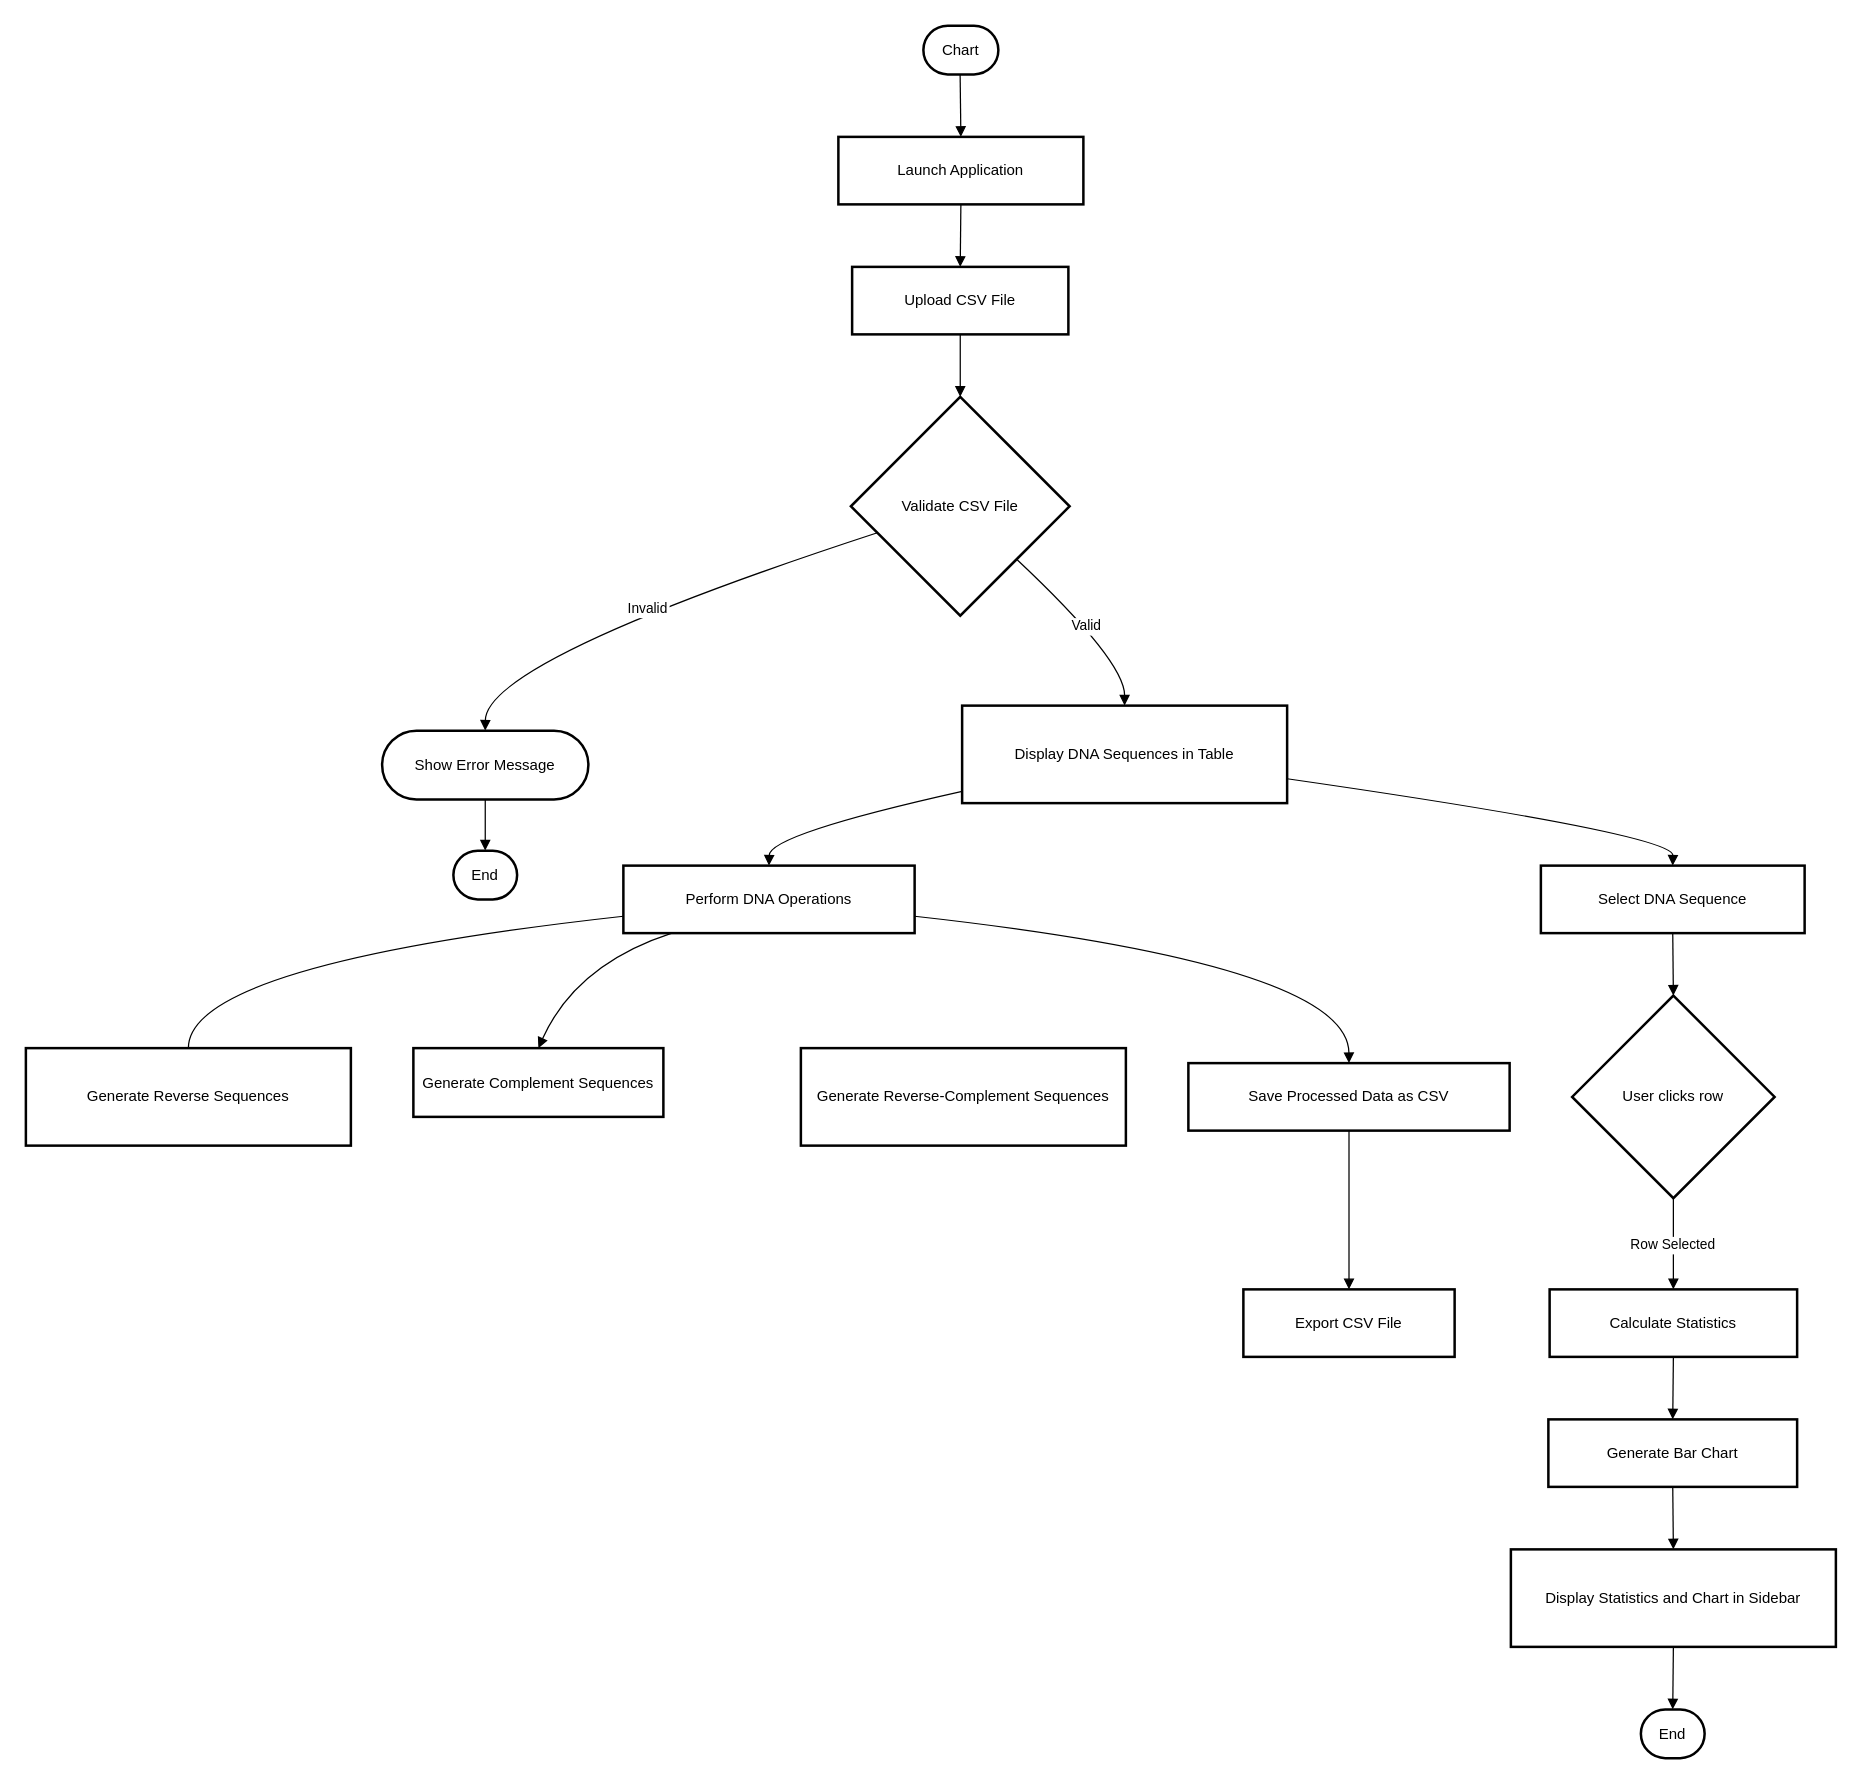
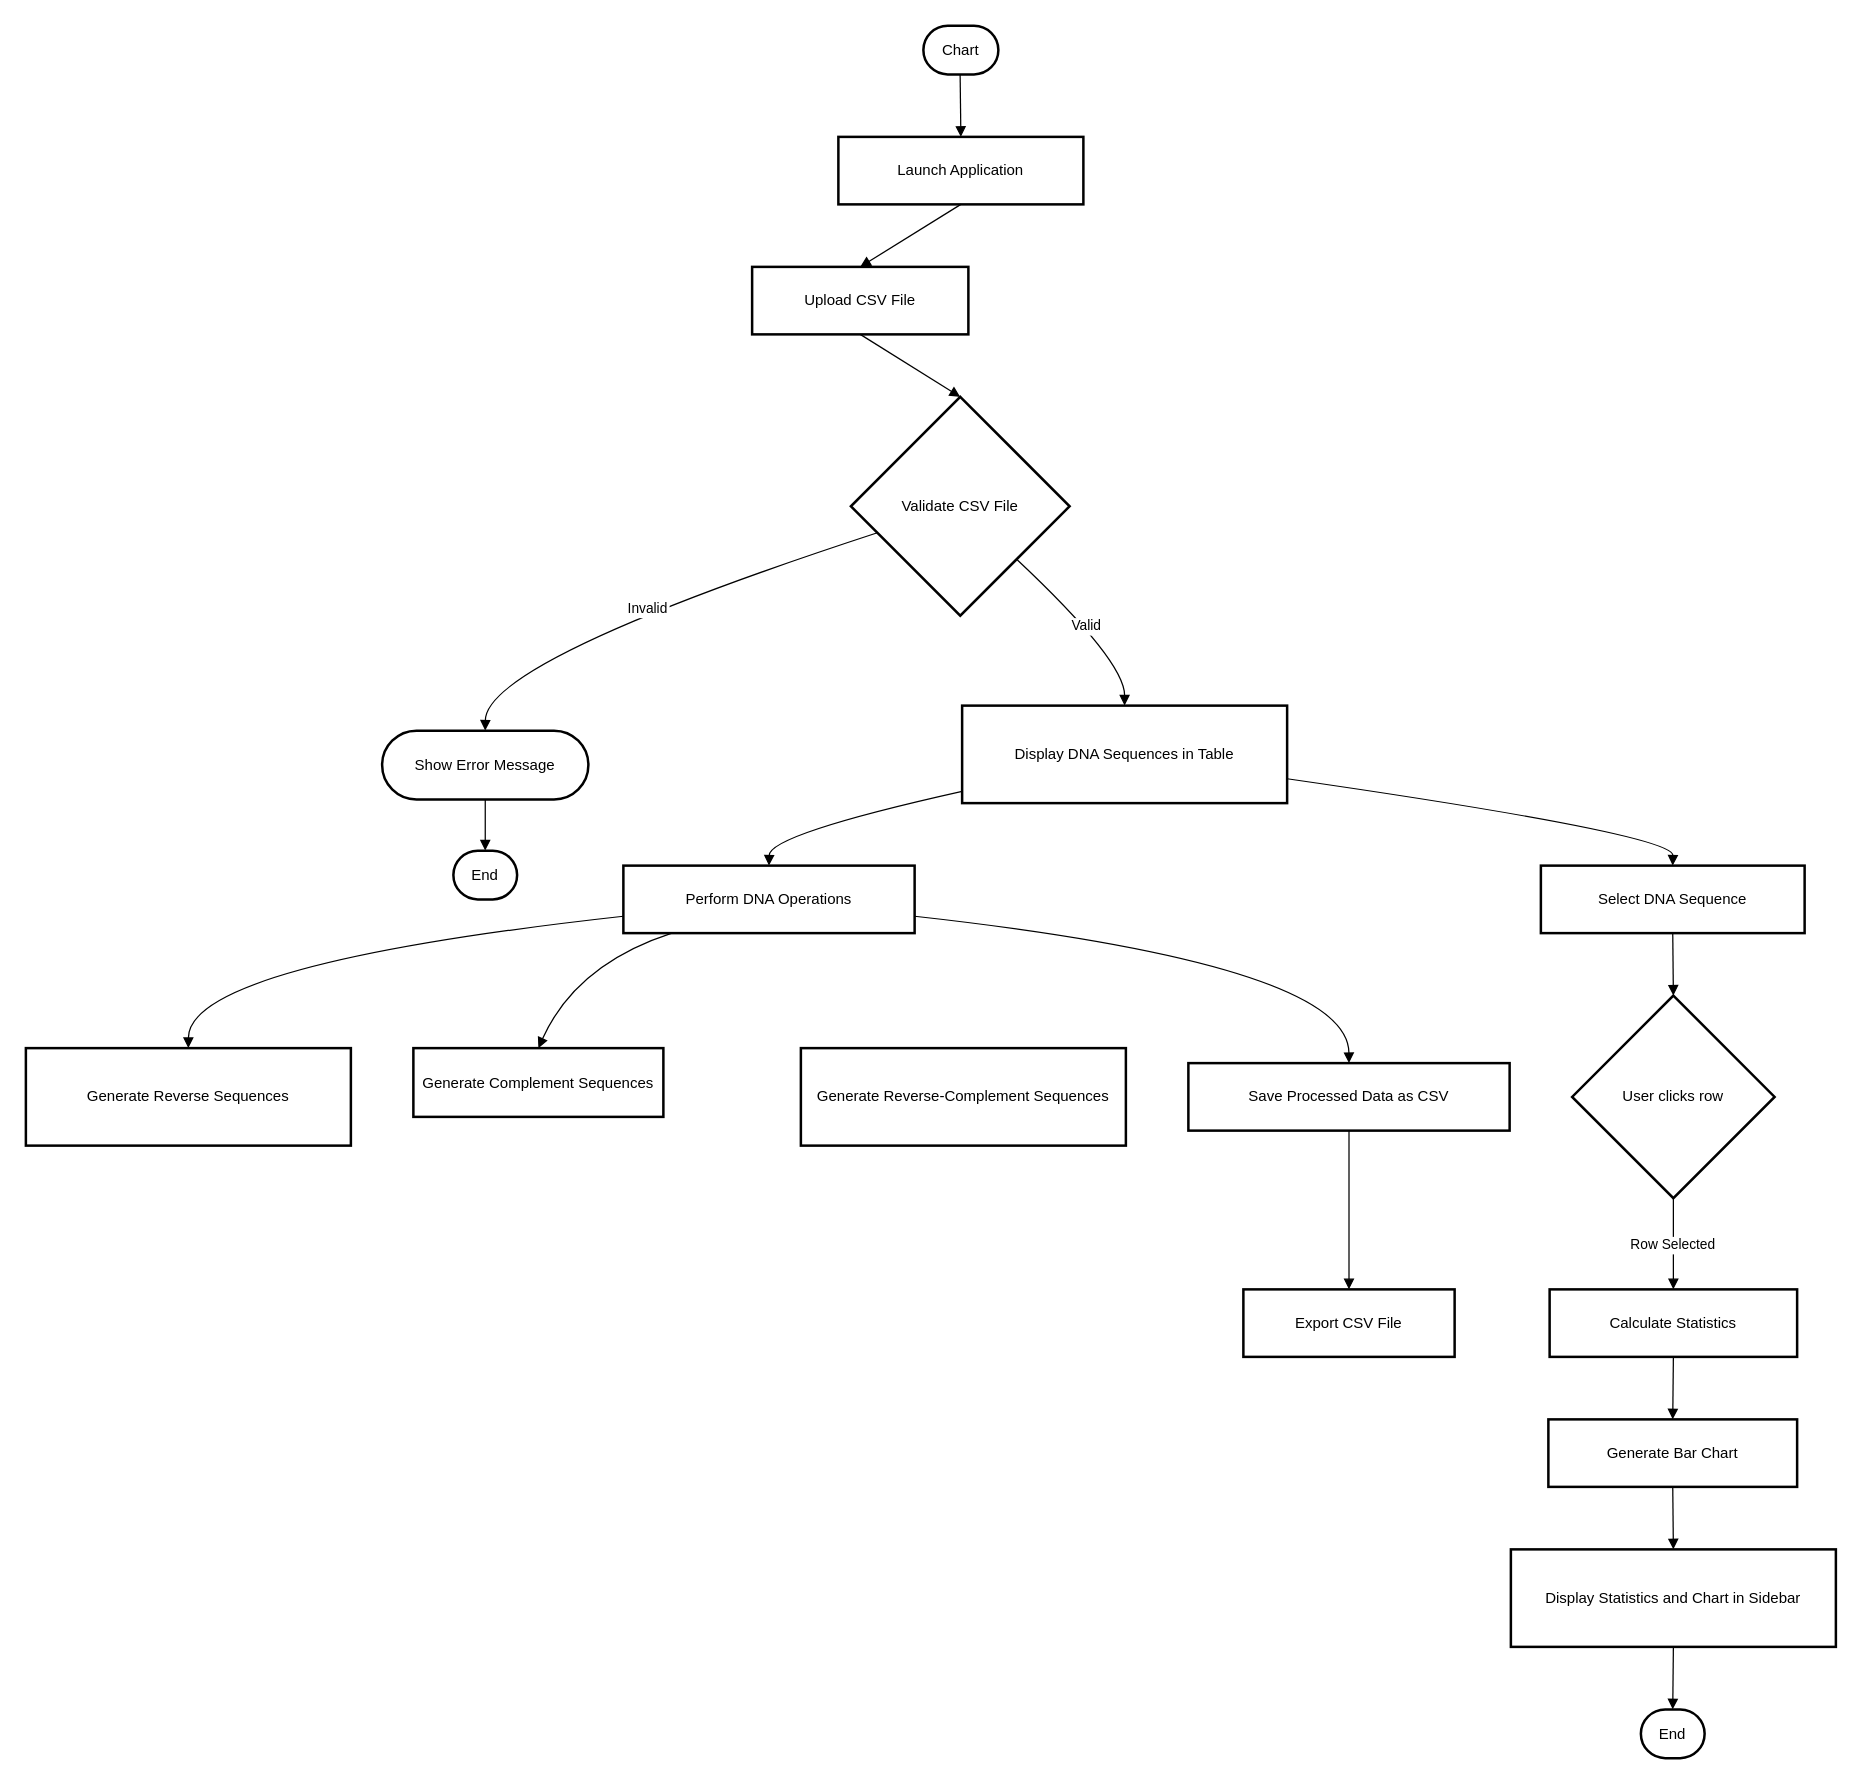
(960, 301) -> (860, 301)
(313, 969) -> (314, 966)
